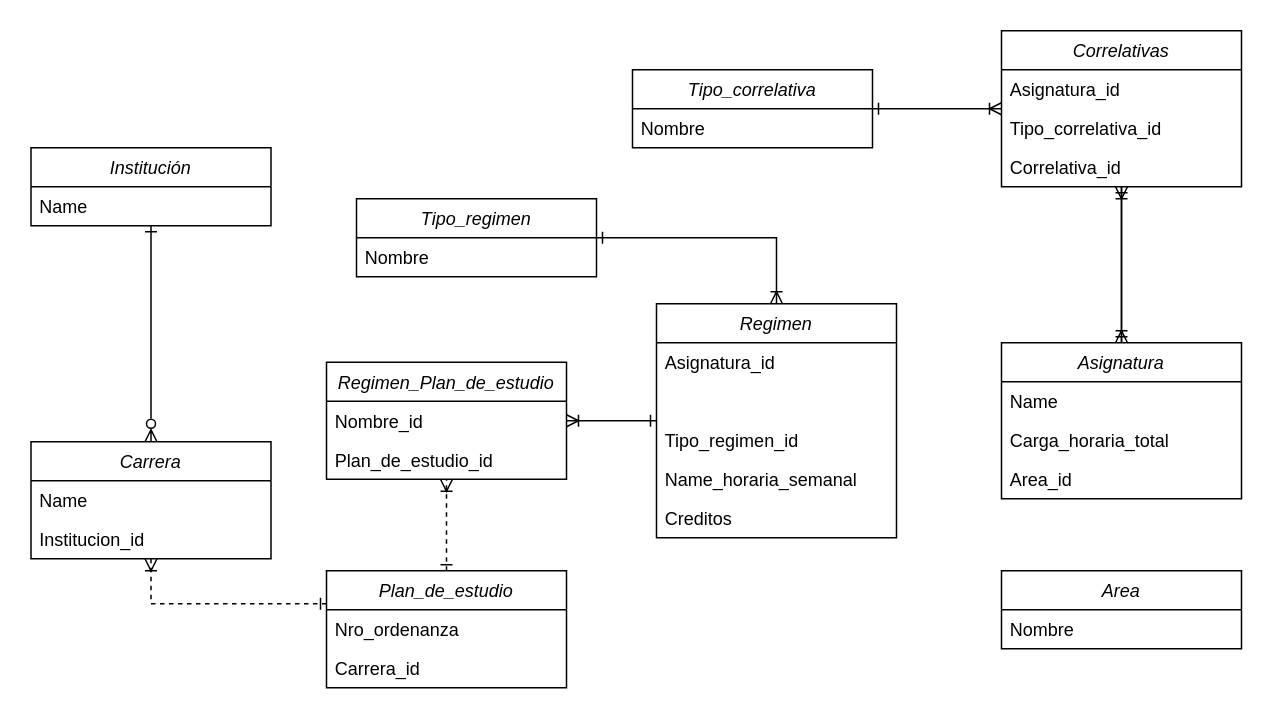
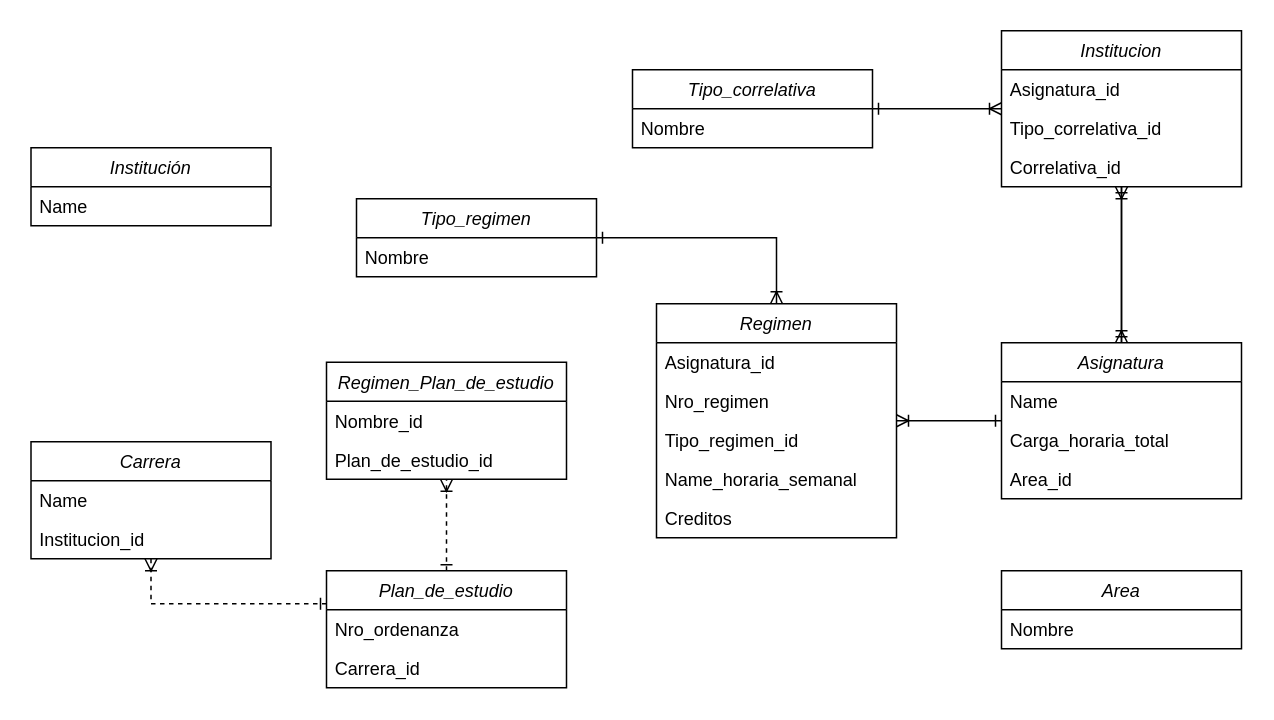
(1121, 51) -> (1121, 51)
(151, 323) -> none
none -> (776, 401)
(611, 421) -> none
none -> (949, 421)
